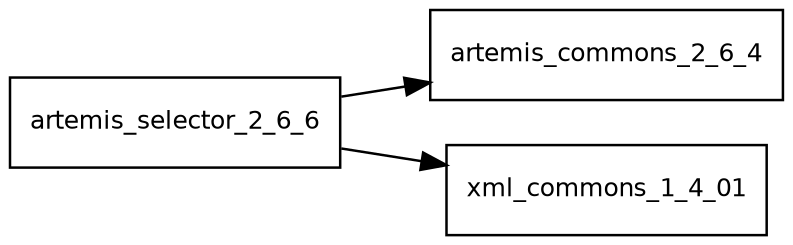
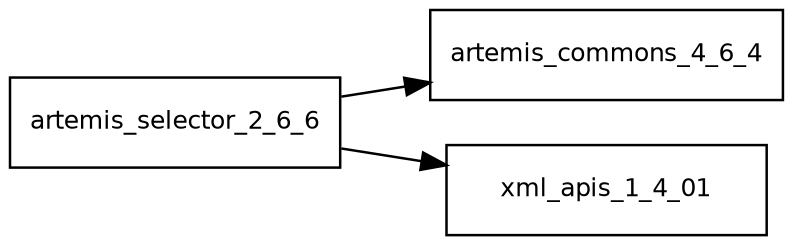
(607, 55) -> (607, 55)
(607, 190) -> (607, 190)
